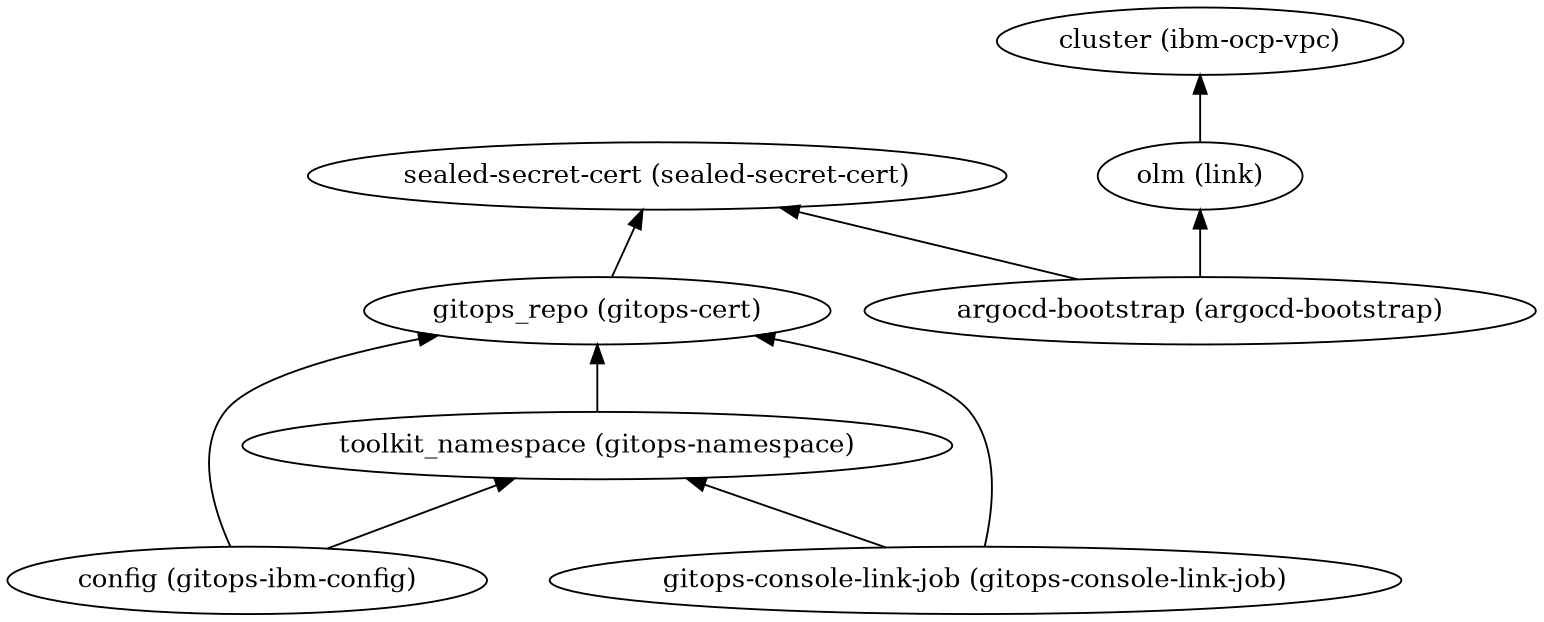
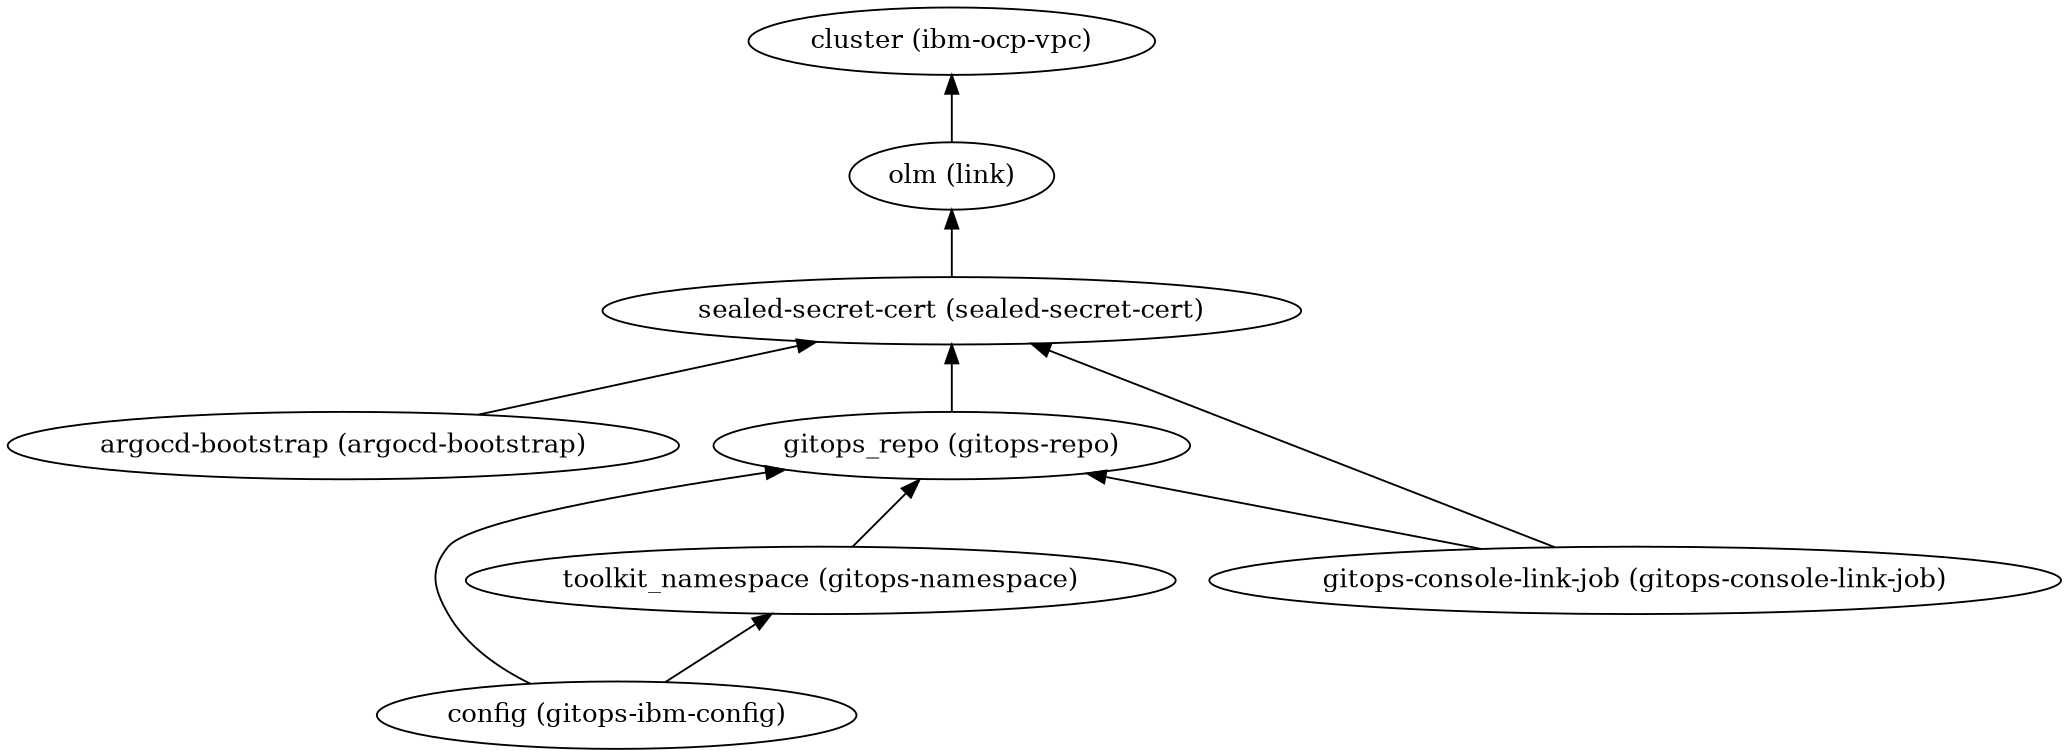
(1200, 253) -> (952, 253)
(597, 311) -> (952, 446)
(795, 516) -> (1302, 449)
